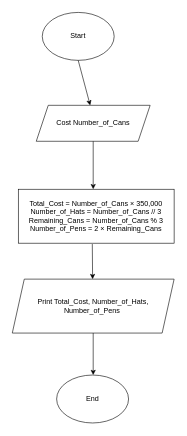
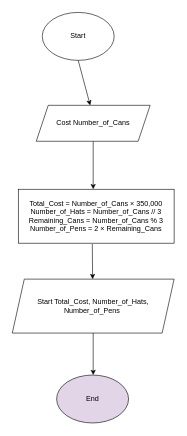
(93, 306) -> (93, 306)
(93, 399) -> (93, 399)
